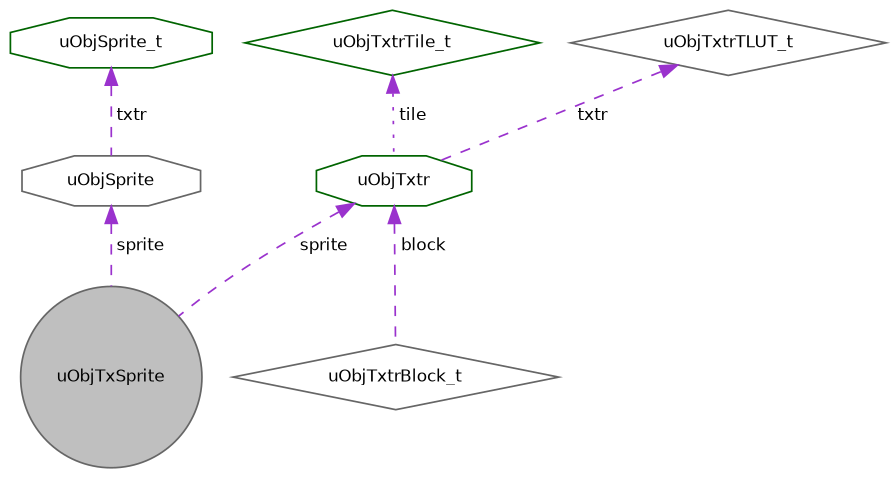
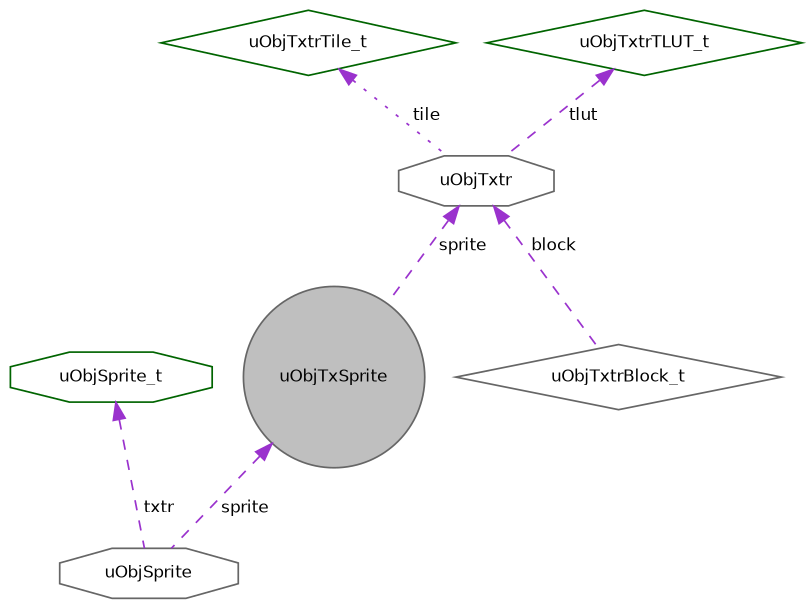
(728, 43) -> (644, 43)
(590, 116) -> (581, 116)
(394, 181) -> (476, 181)
(111, 255) -> (216, 502)
